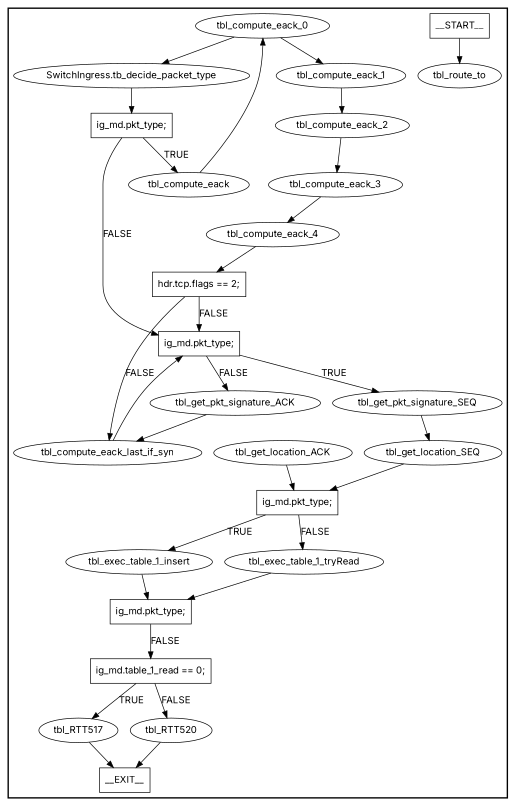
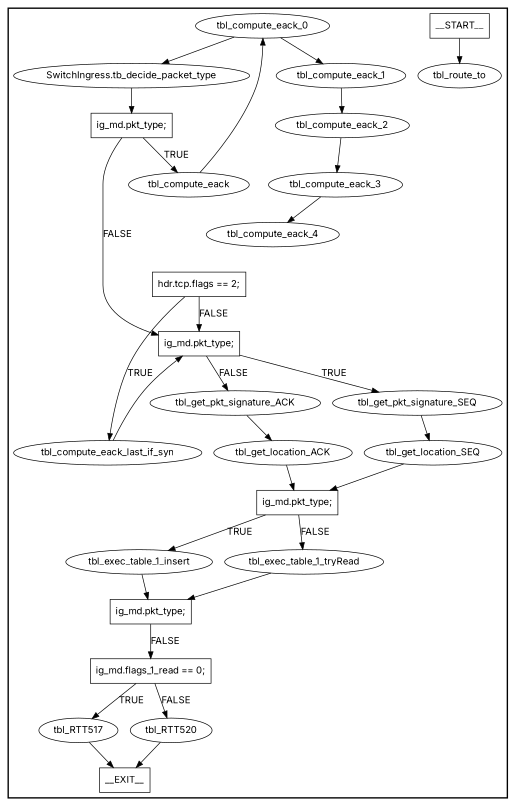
(239, 257) -> none
(140, 373) -> (140, 373)
(175, 427) -> (257, 426)
(151, 671) -> (151, 671)
